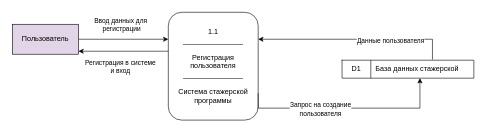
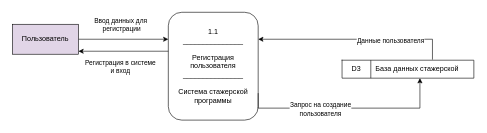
(357, 69) -> (357, 69)
